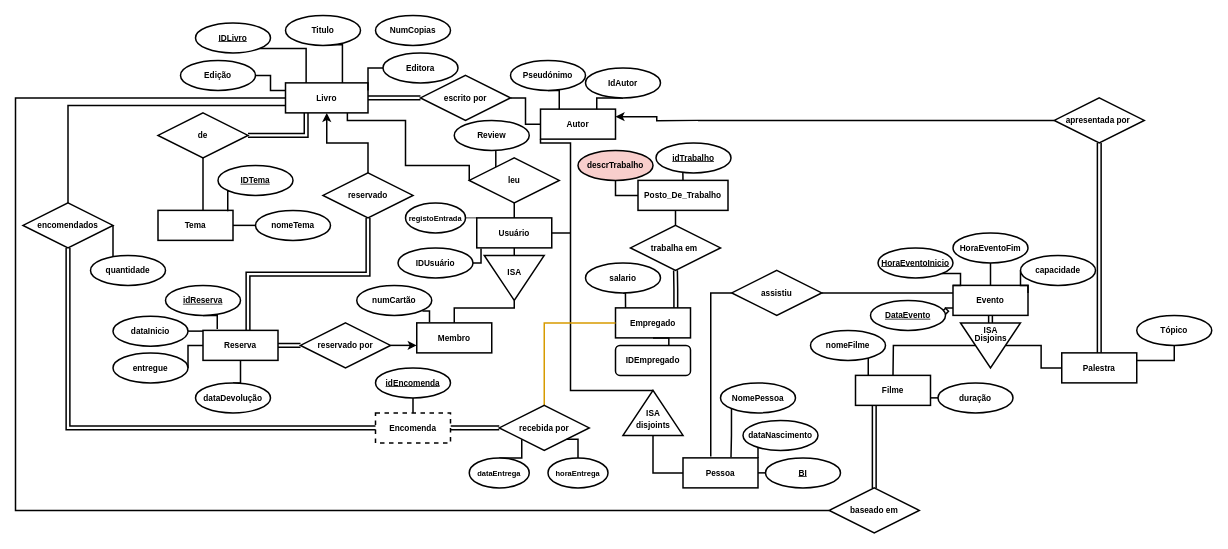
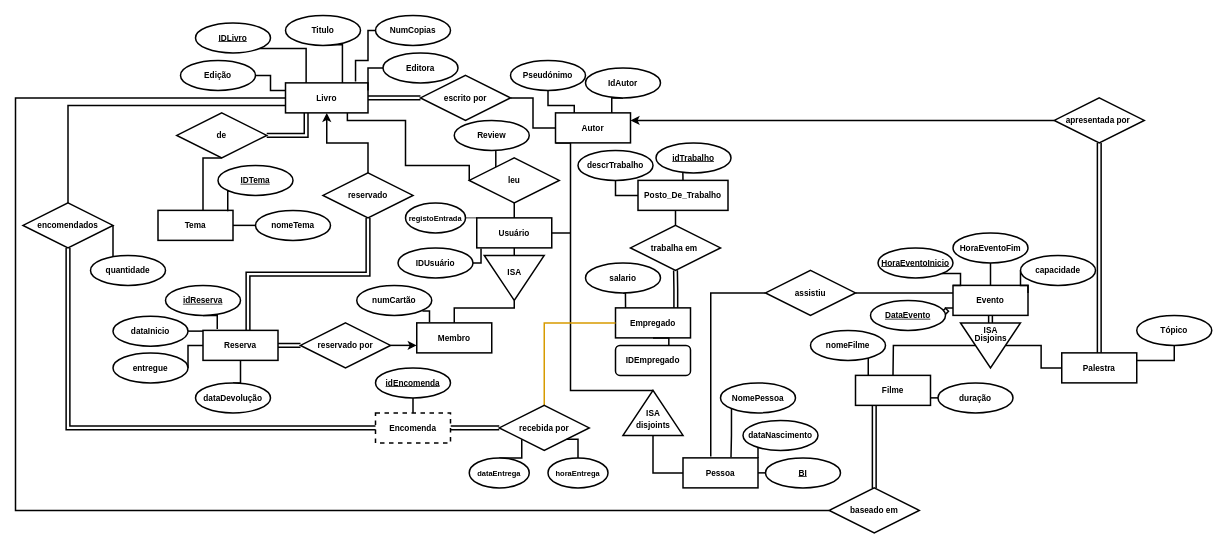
none -> (368, 58)
(578, 124) -> (593, 128)
(203, 135) -> (222, 135)
(615, 165) -> (615, 165)
(777, 293) -> (810, 293)
